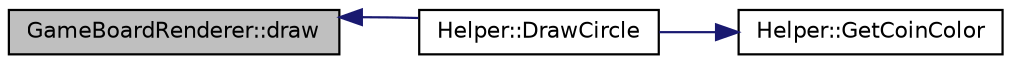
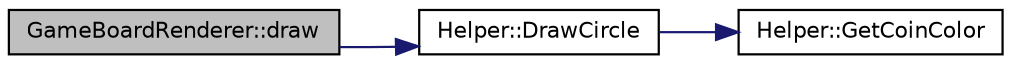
(390, 17) -> (368, 47)
